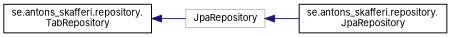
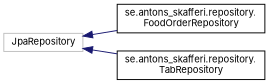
(174, 19) -> (105, 52)
(373, 19) -> (191, 19)
